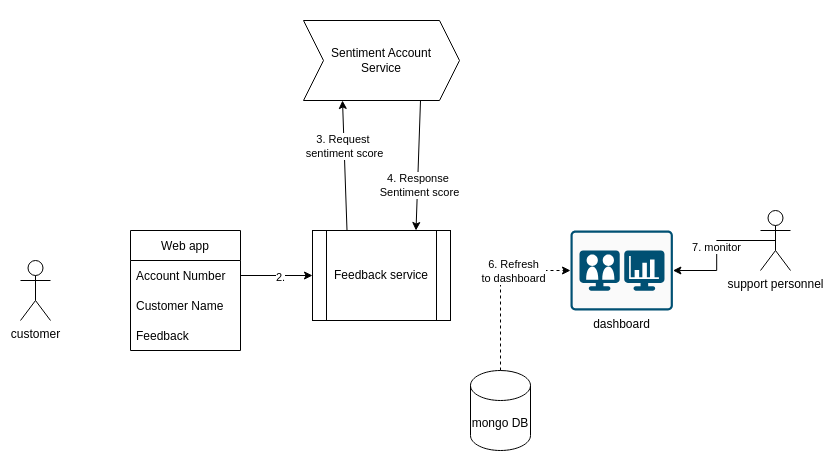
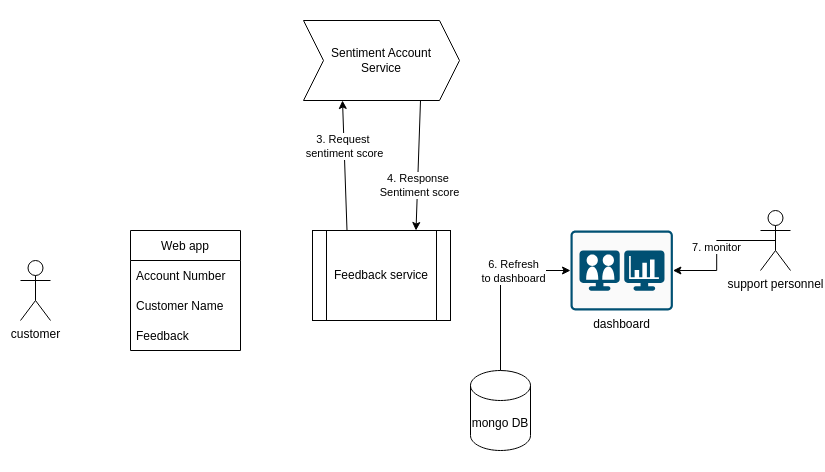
(274, 276) -> none
(501, 327) -> (501, 327)
